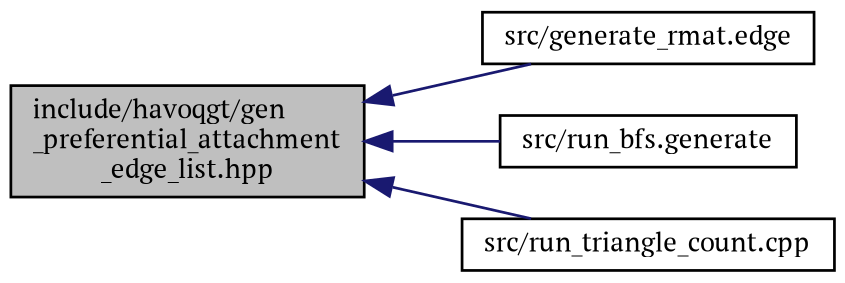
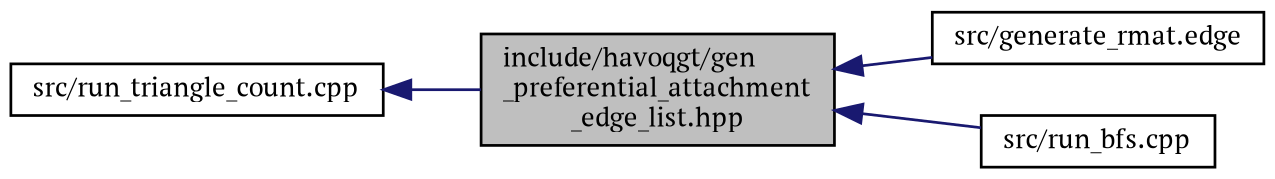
(648, 141) -> (1098, 141)
(462, 203) -> (446, 90)
